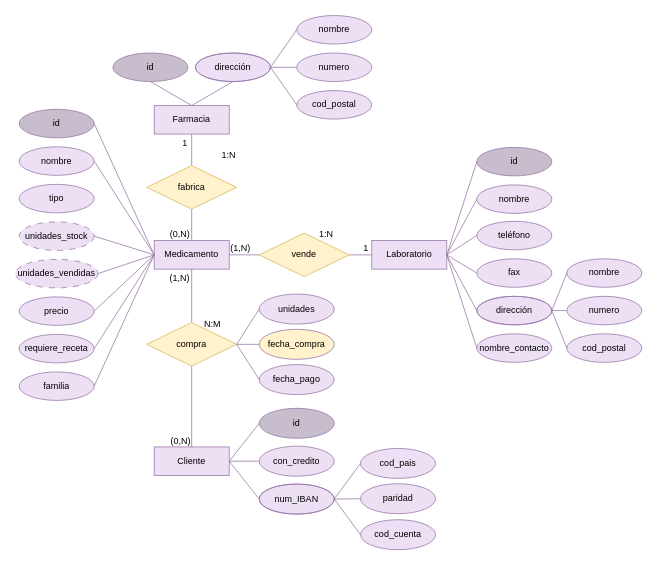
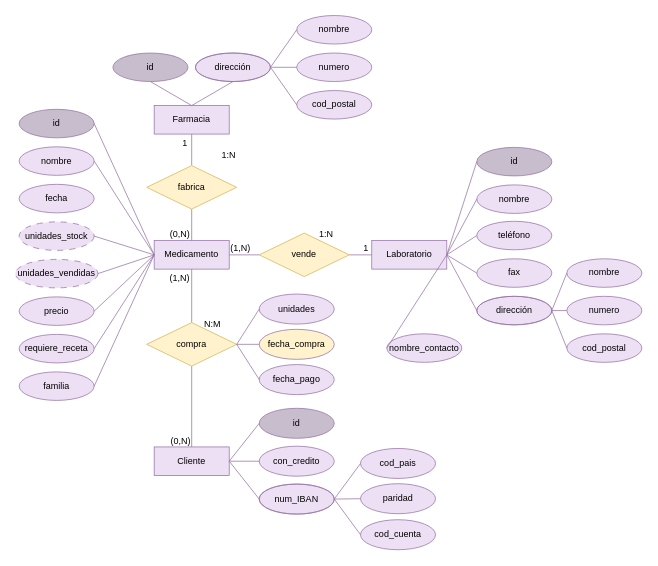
(57, 198) -> (57, 198)
(514, 348) -> (424, 348)
